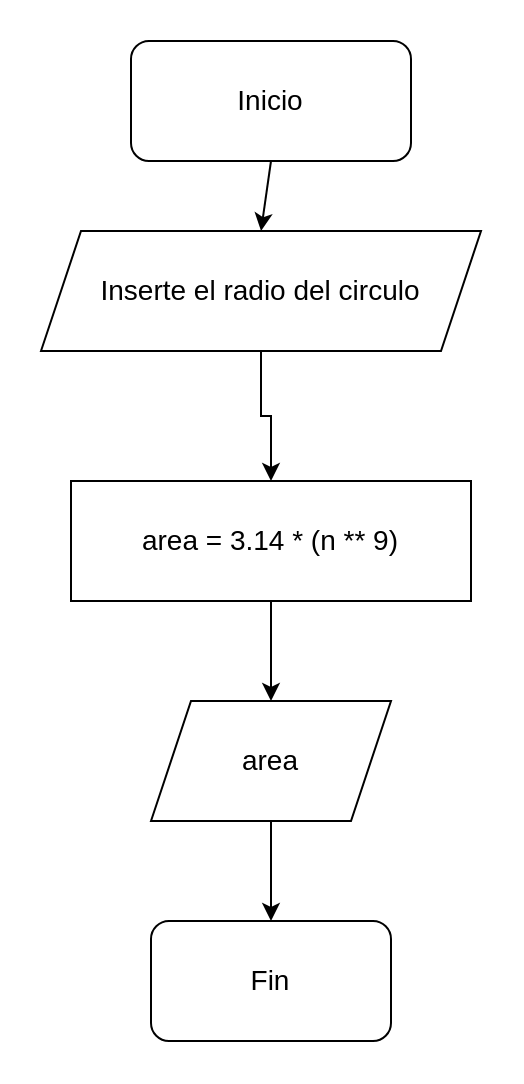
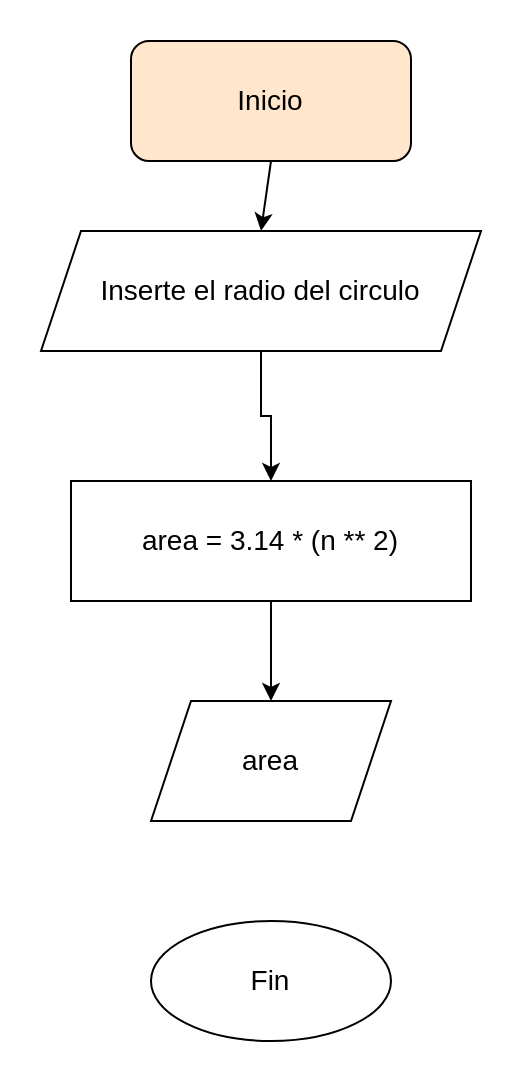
(271, 101) -> (271, 101)
(271, 541) -> (271, 541)
(271, 864) -> none
(271, 981) -> (271, 981)
